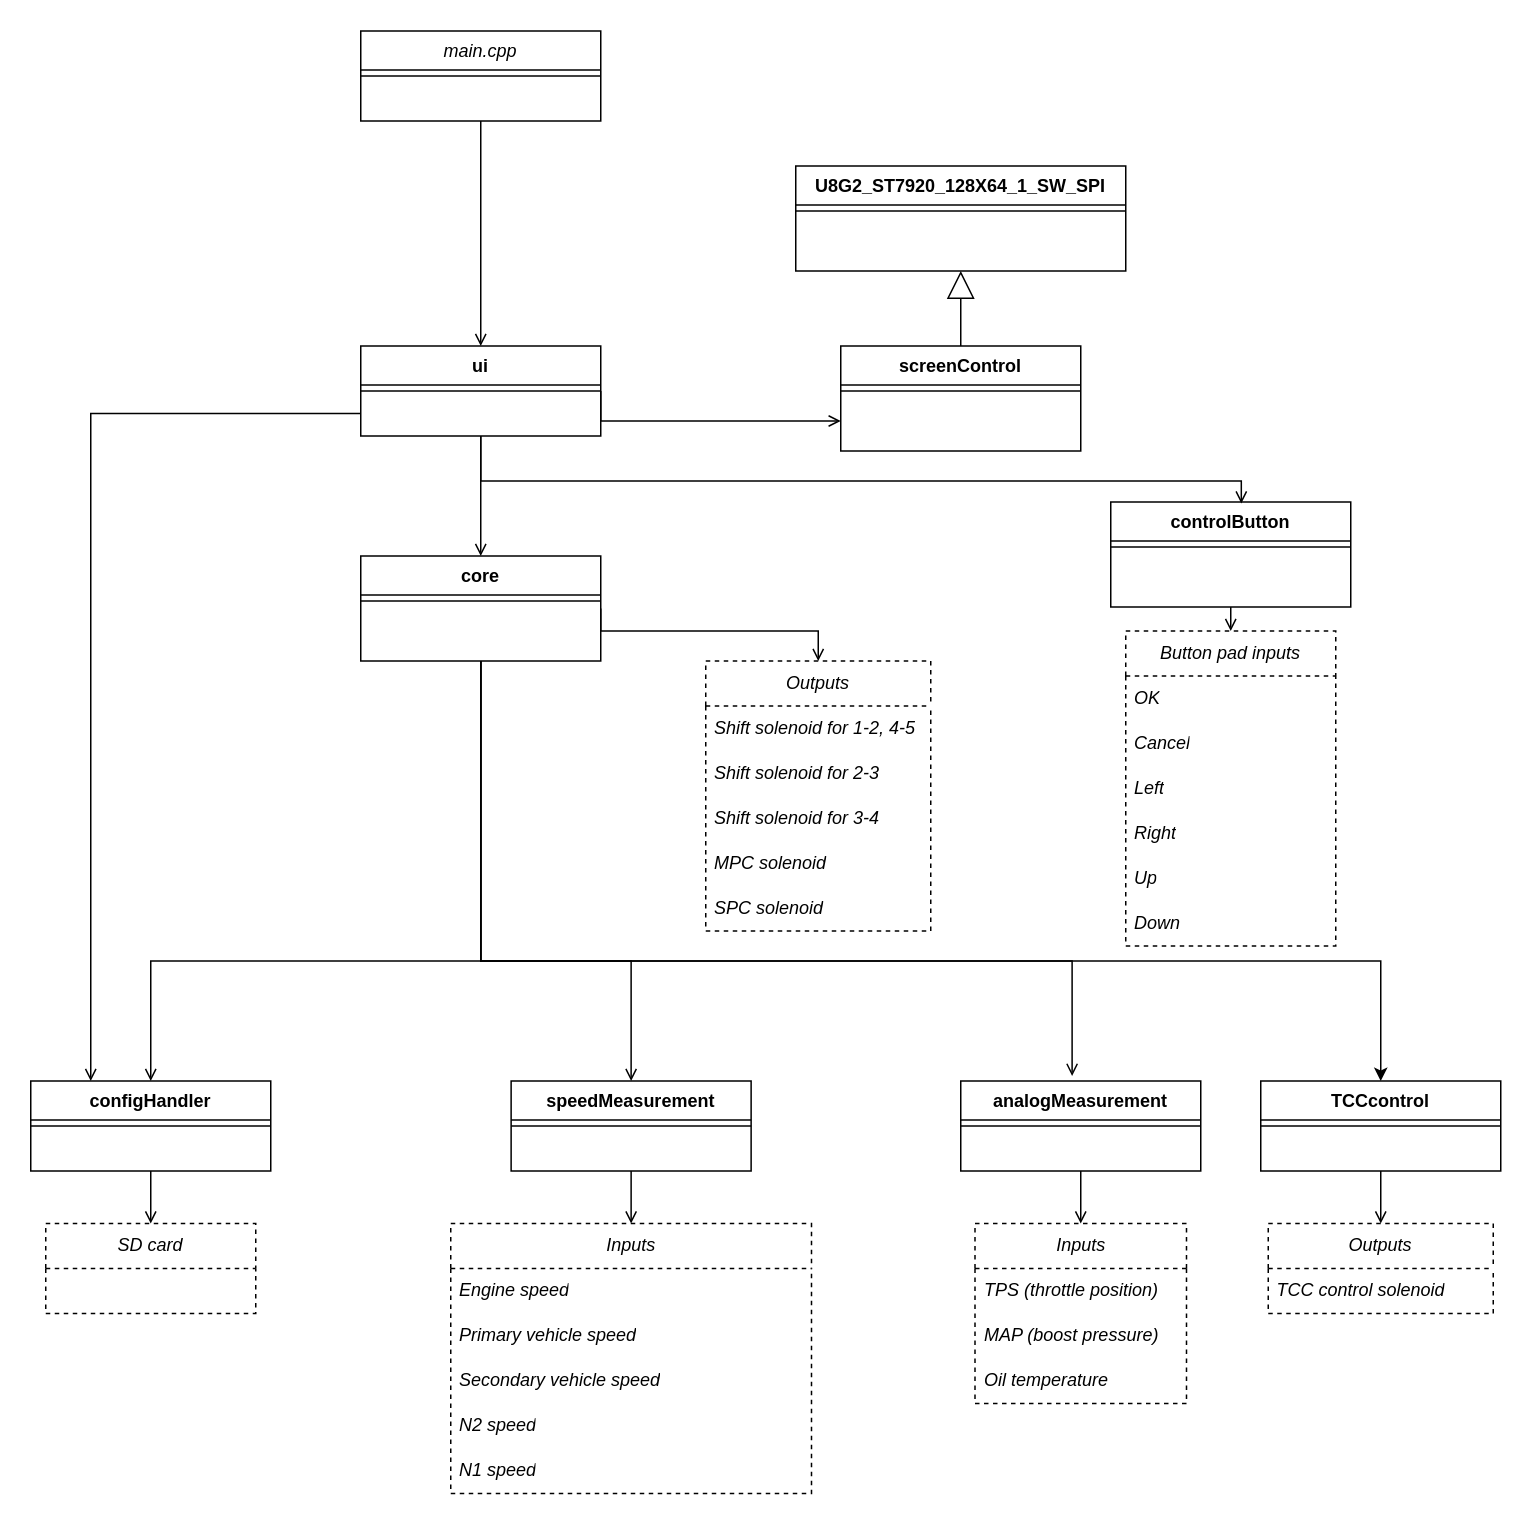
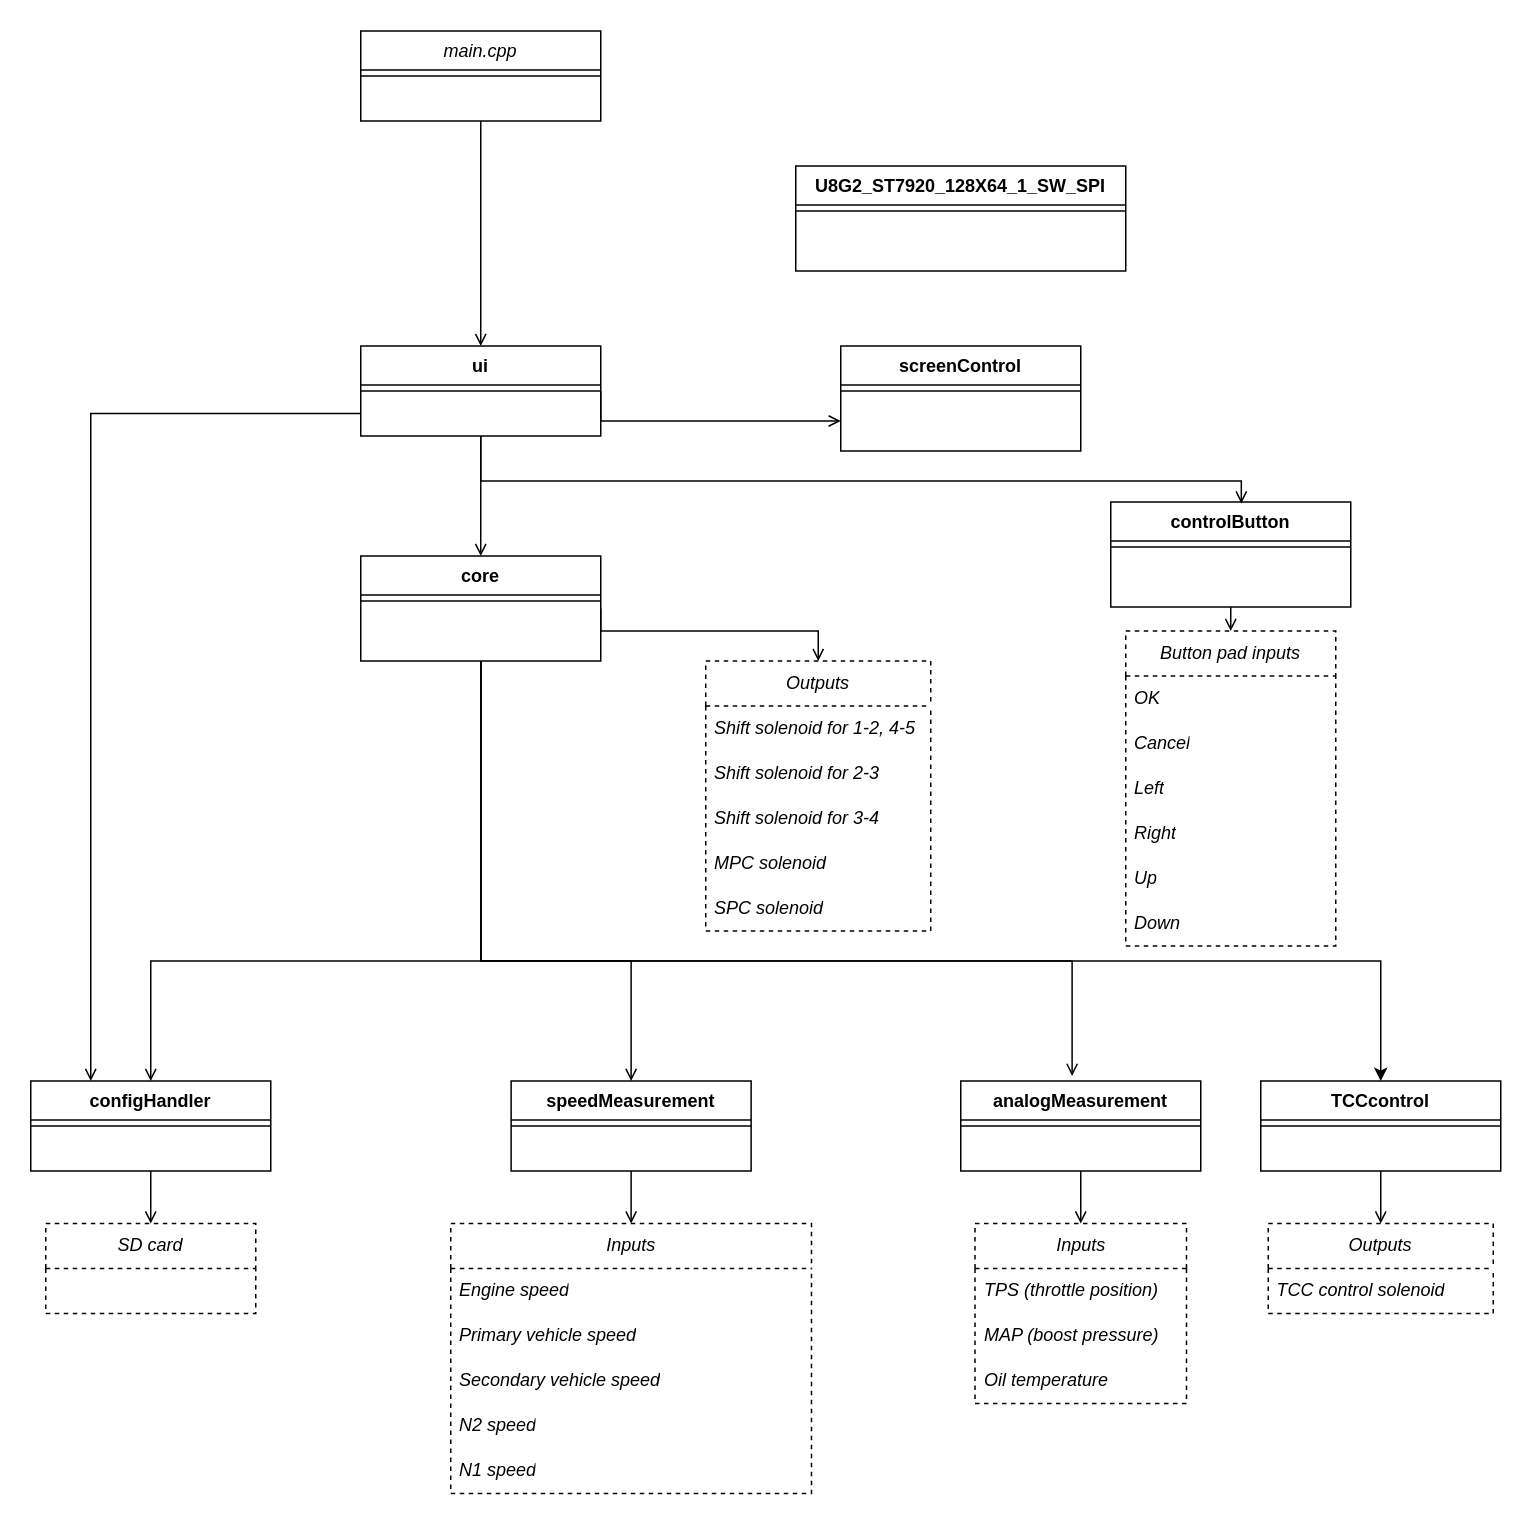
(961, 322) -> none
